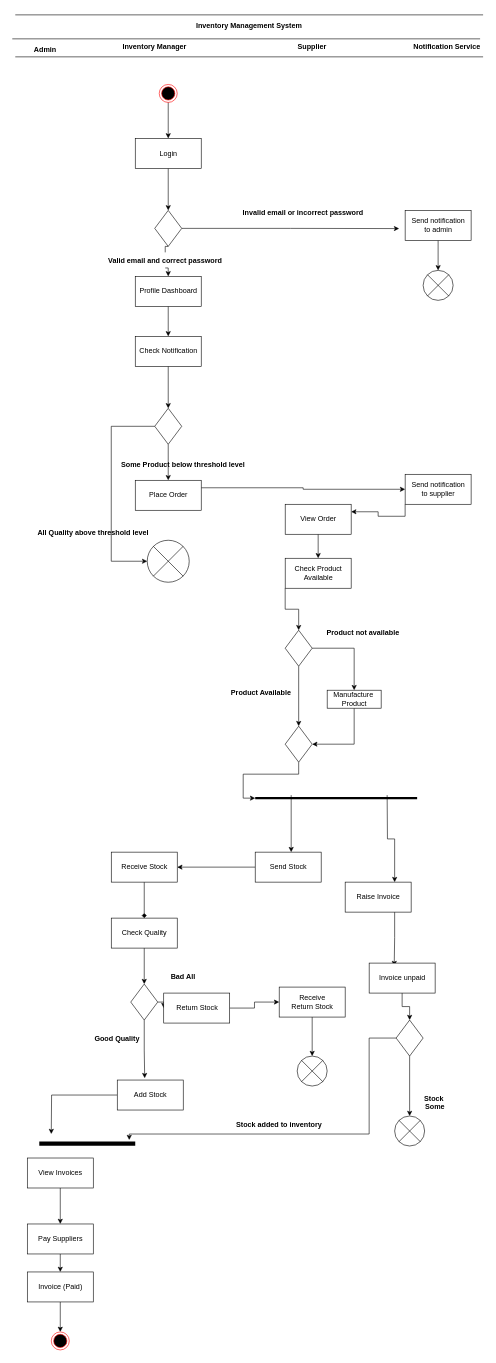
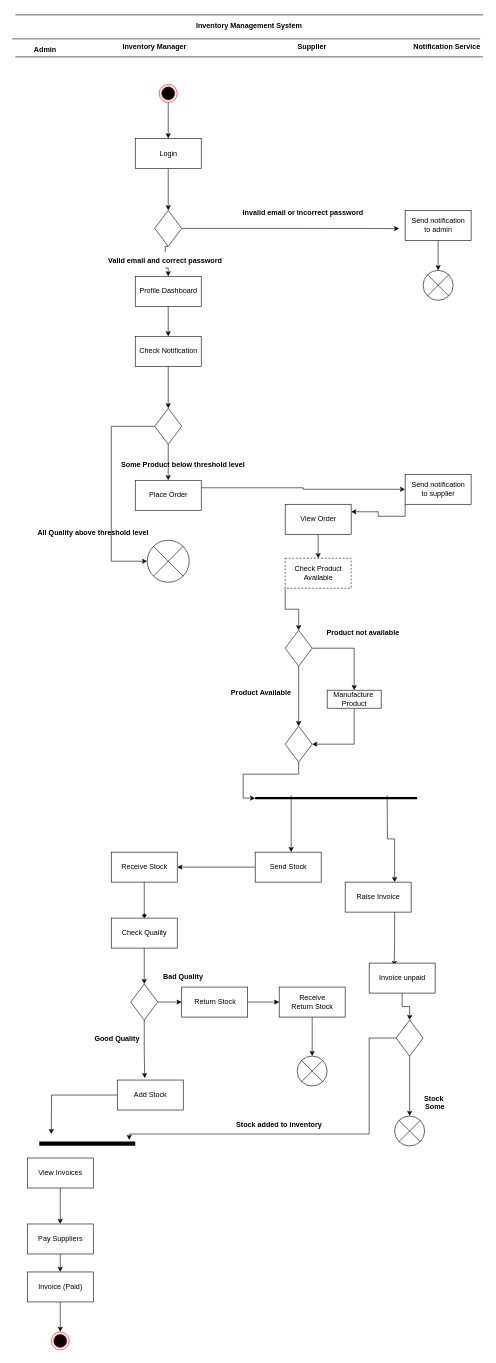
(318, 573) -> (318, 573)
(183, 977) -> (183, 977)
(197, 1008) -> (215, 1002)
